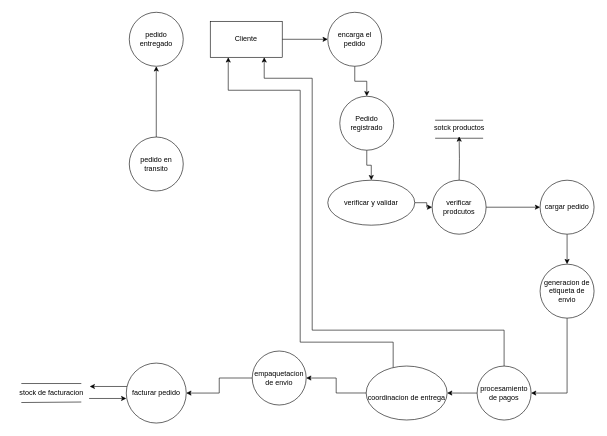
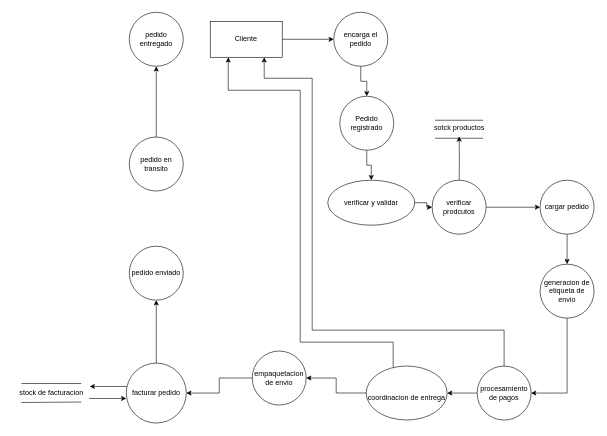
(355, 39) -> (361, 39)
none -> (156, 273)
none -> (156, 305)
